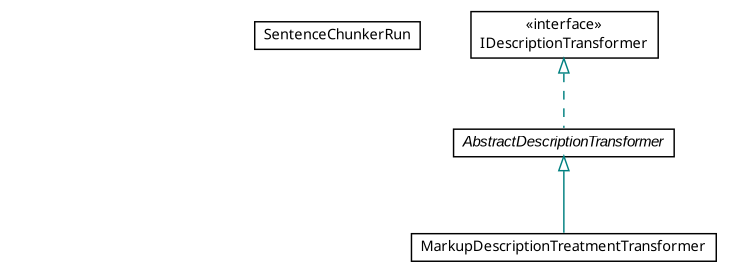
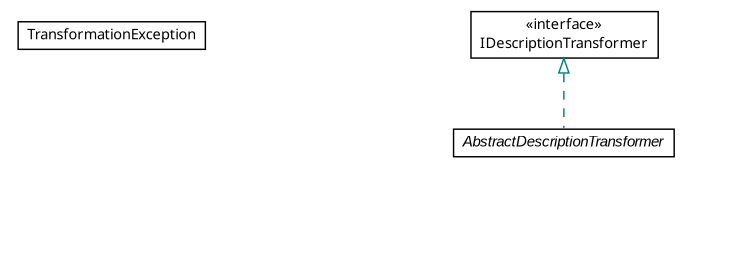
none -> (111, 35)
(337, 35) -> none
(564, 247) -> none
